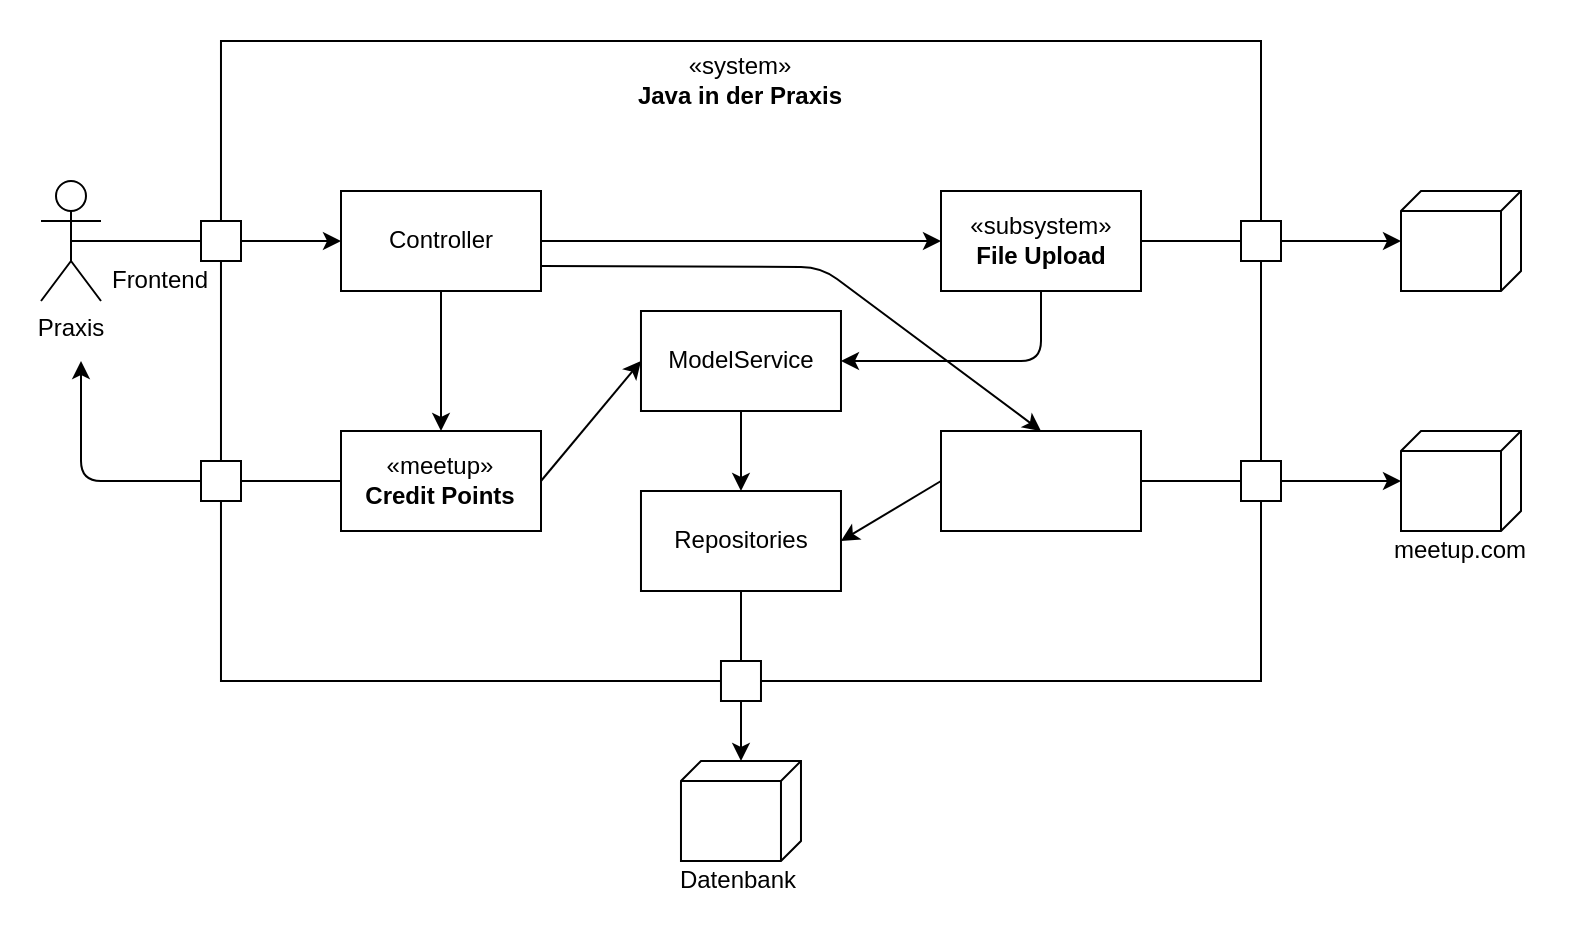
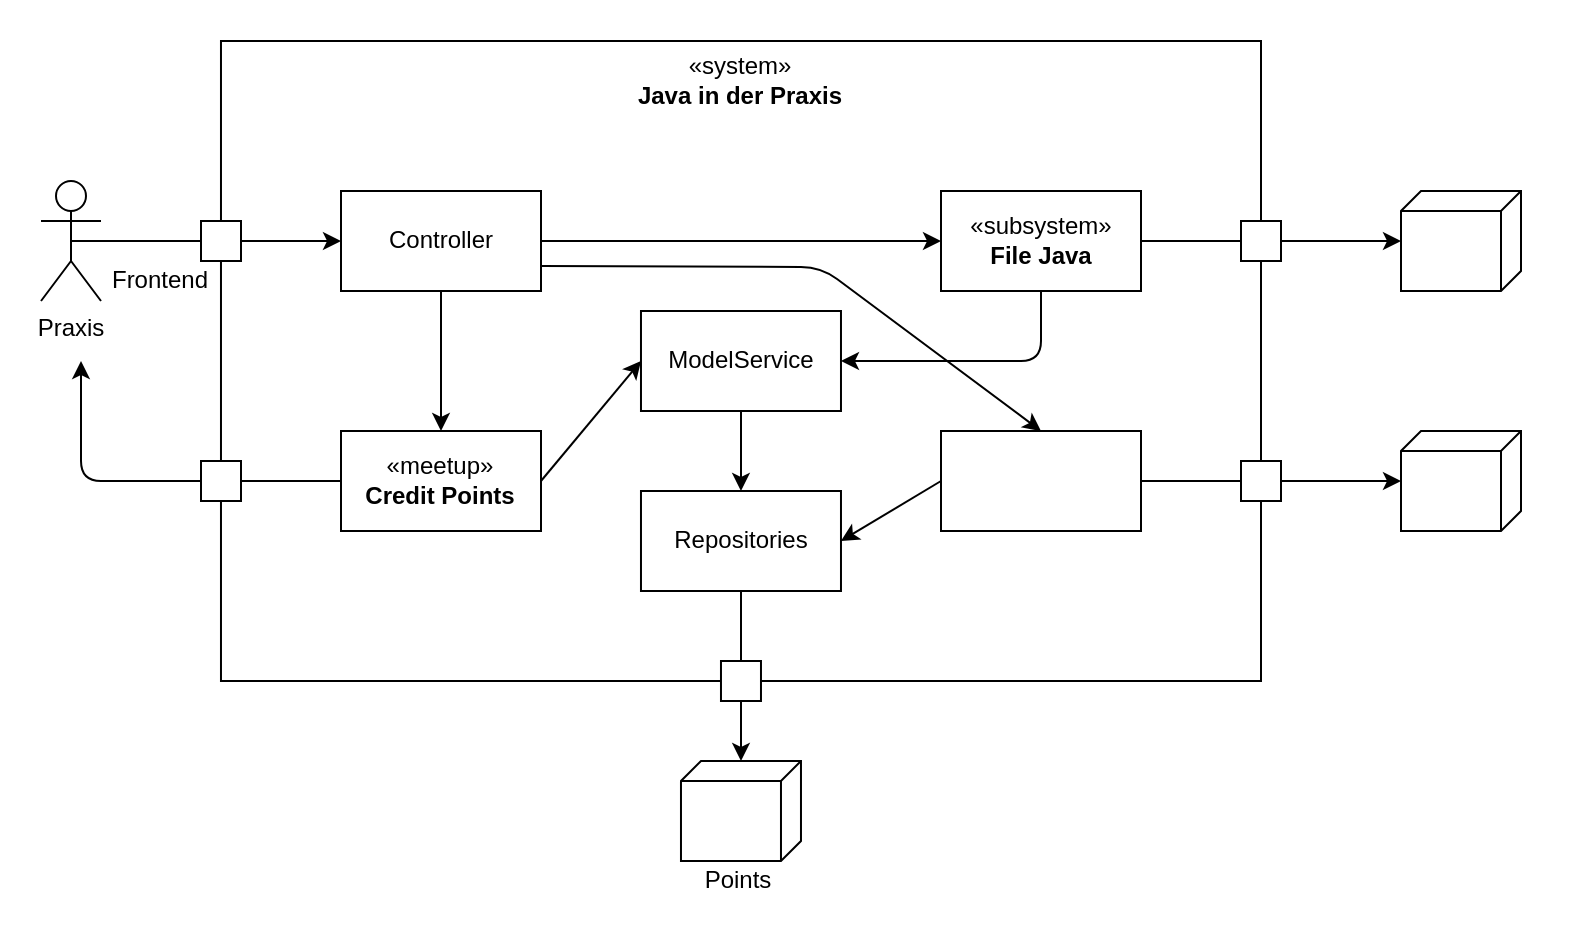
(1042, 241) -> (1042, 241)
(1461, 551) -> none
(739, 881) -> (739, 881)
